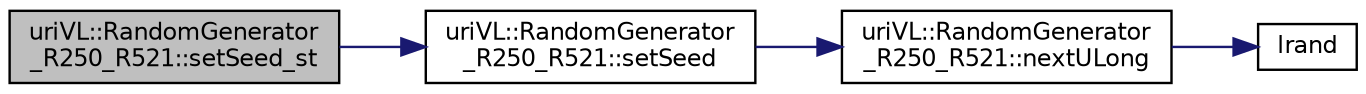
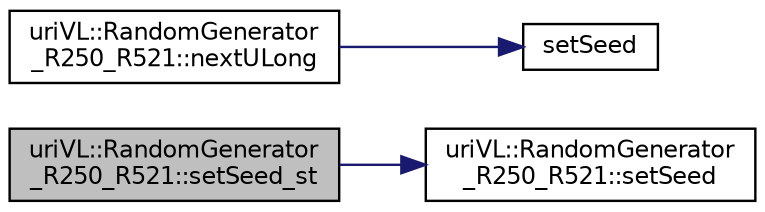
(787, 47) -> none
(1307, 47) -> (591, 47)
